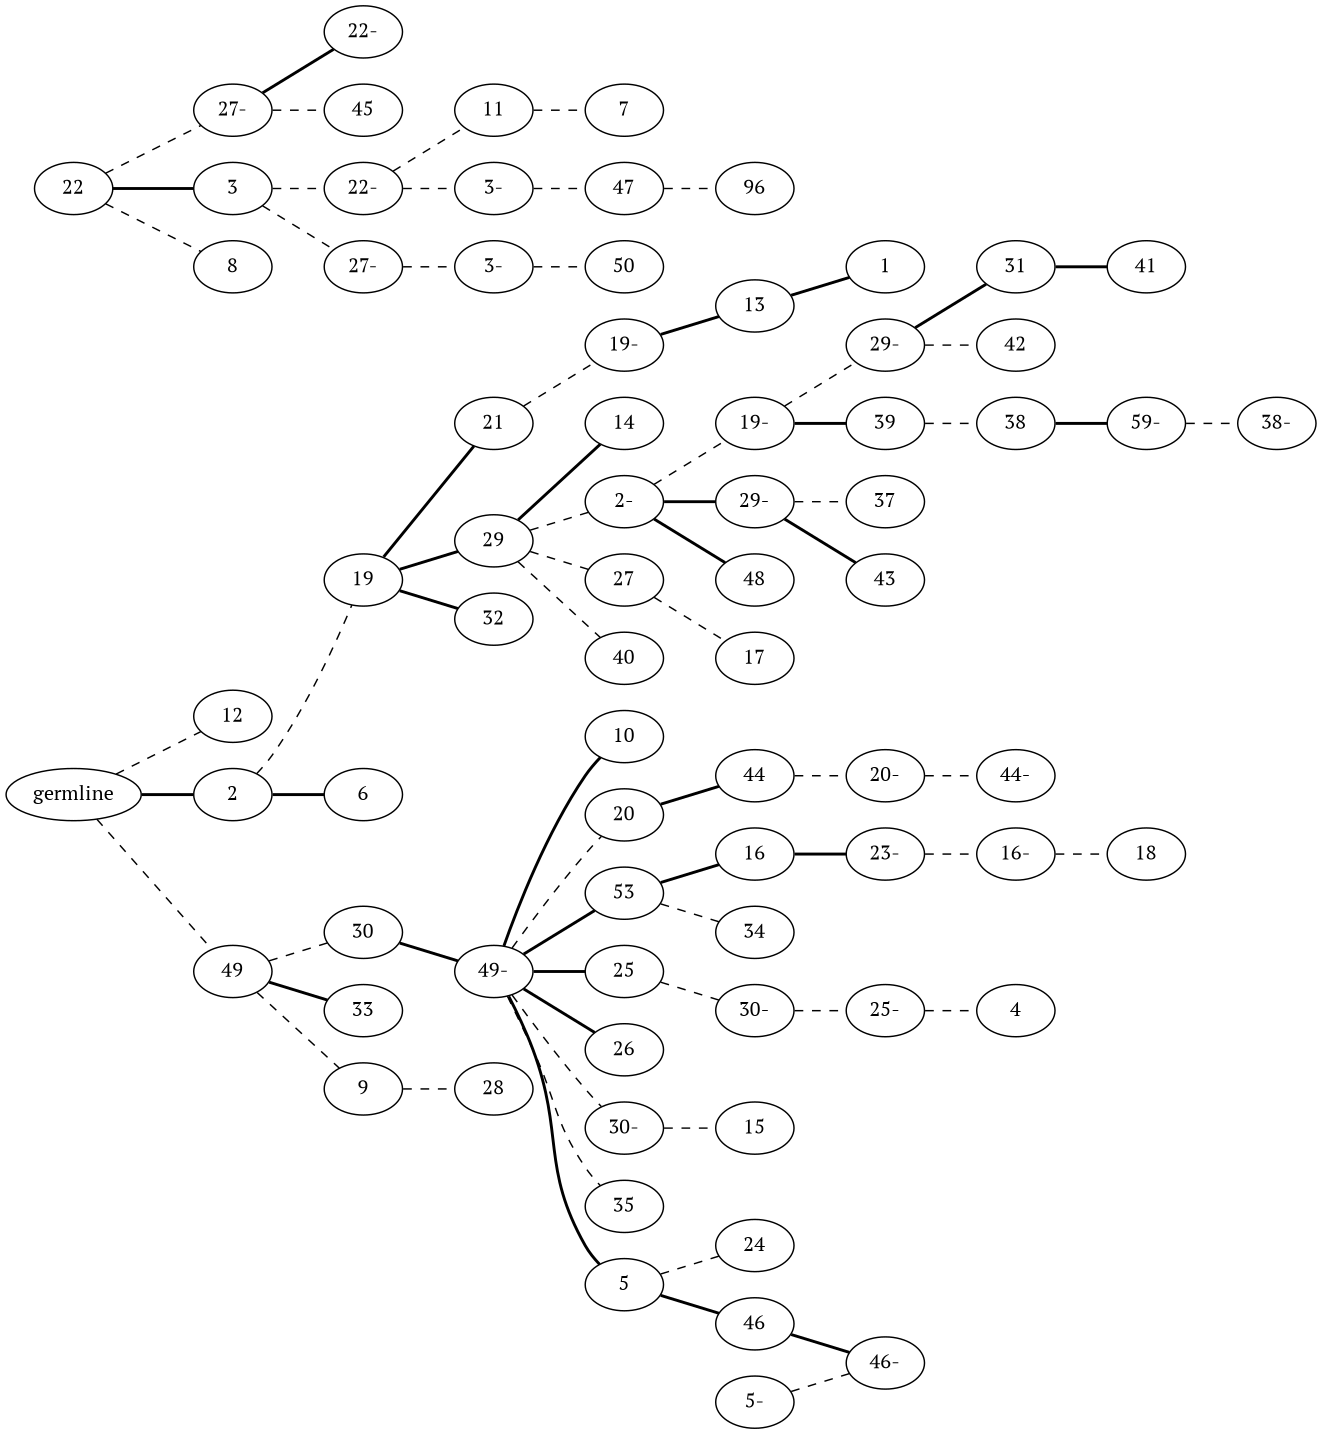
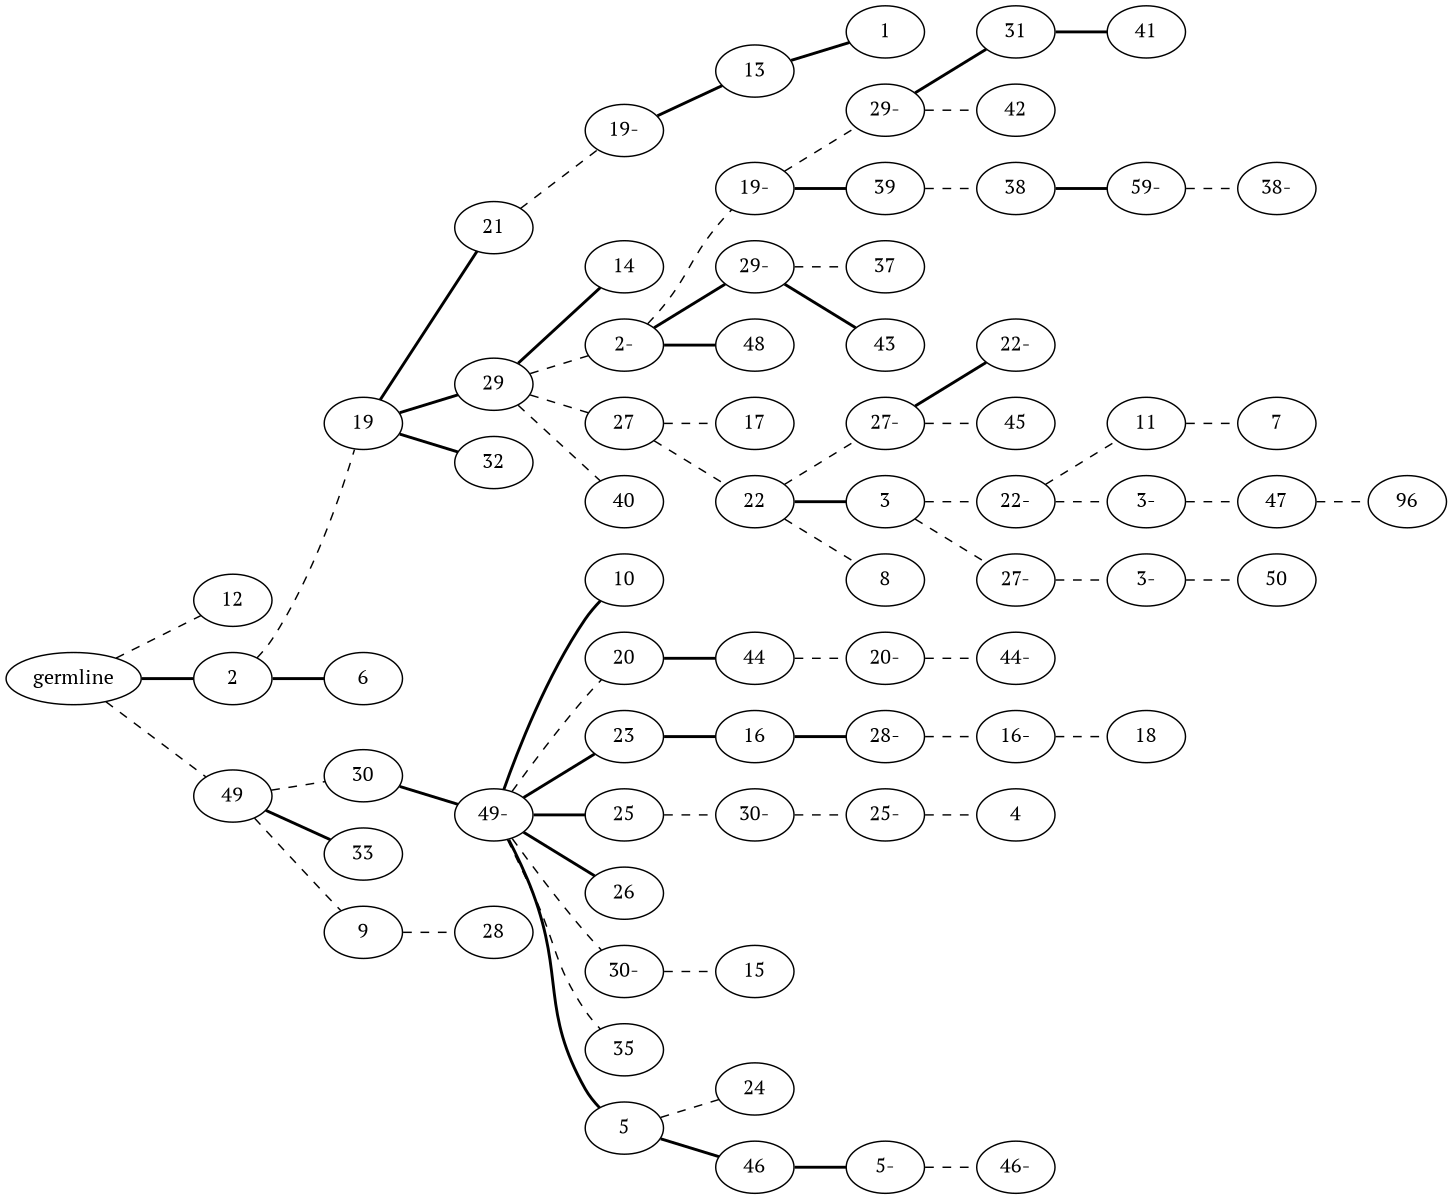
none -> (690, 463)
(885, 854) -> (885, 737)
(624, 893) -> (624, 737)
(755, 932) -> none
(820, 1343) -> (820, 1167)
